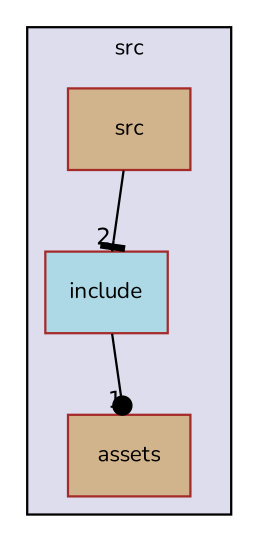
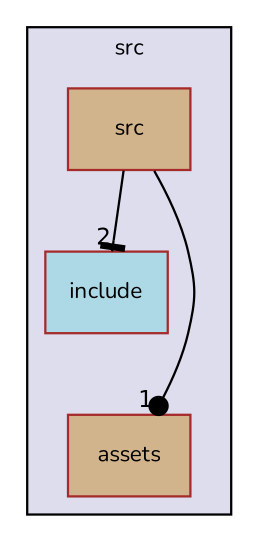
(117, 365) -> (194, 283)
